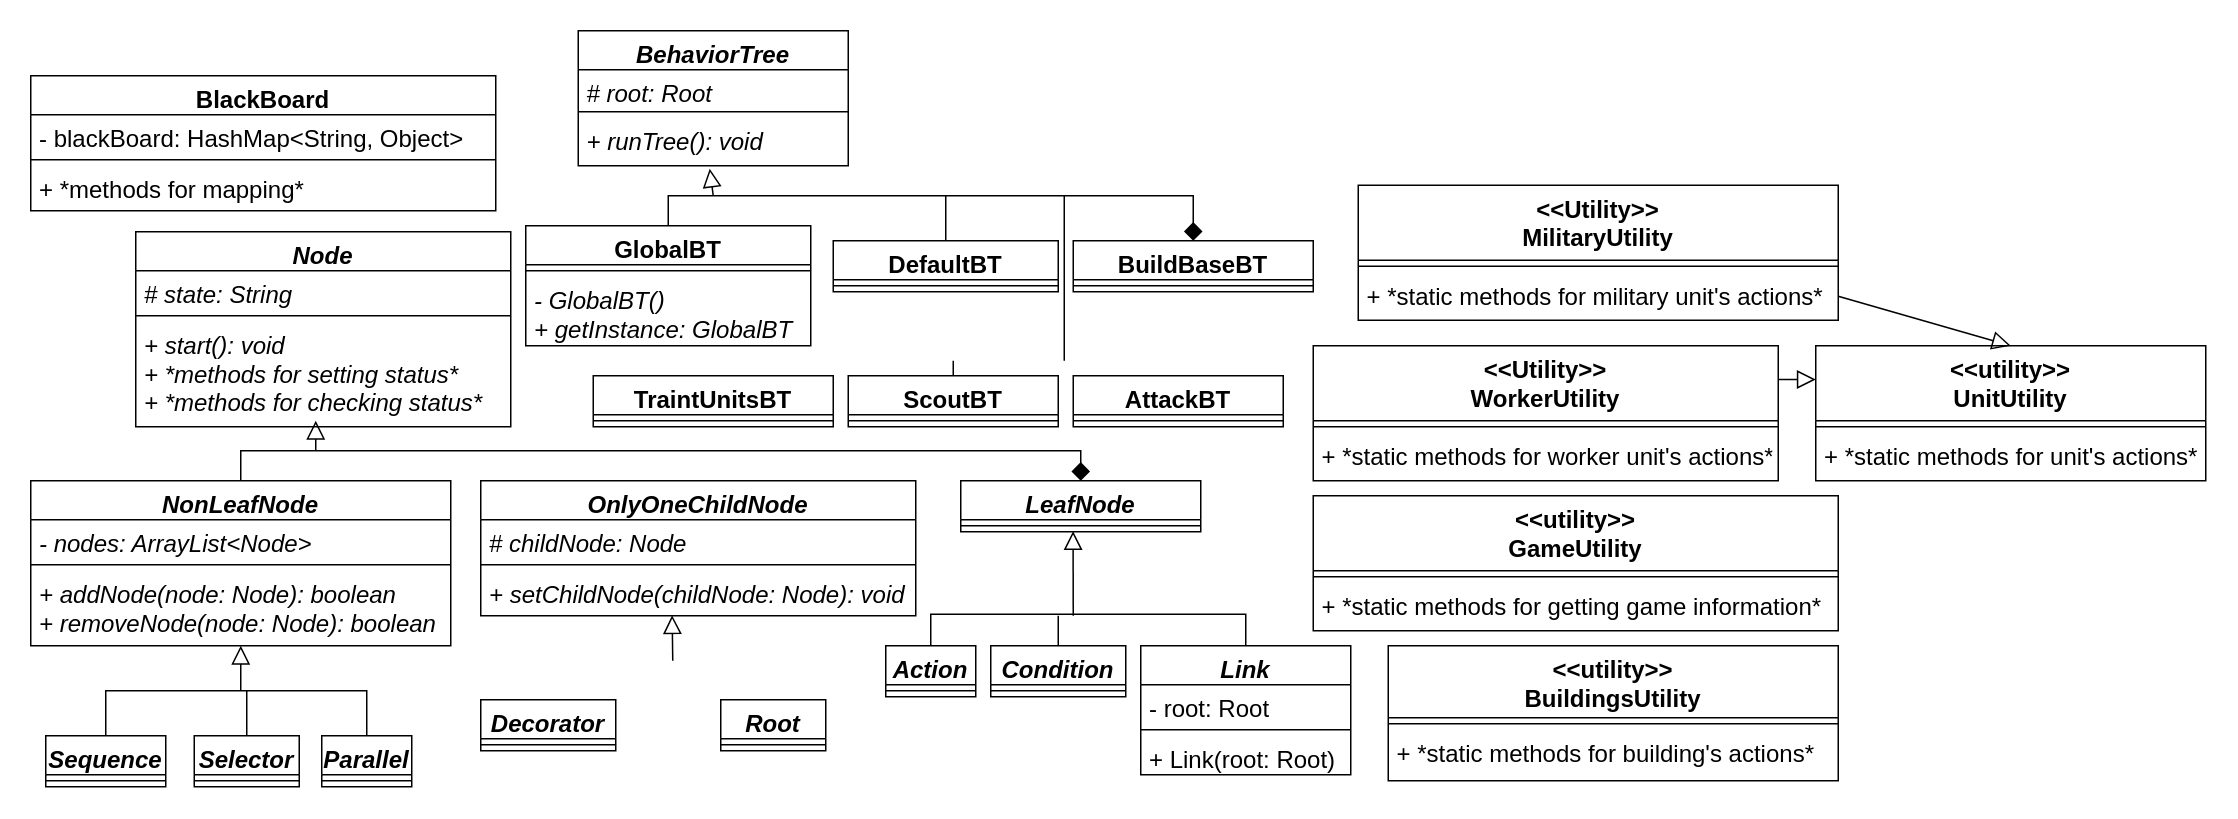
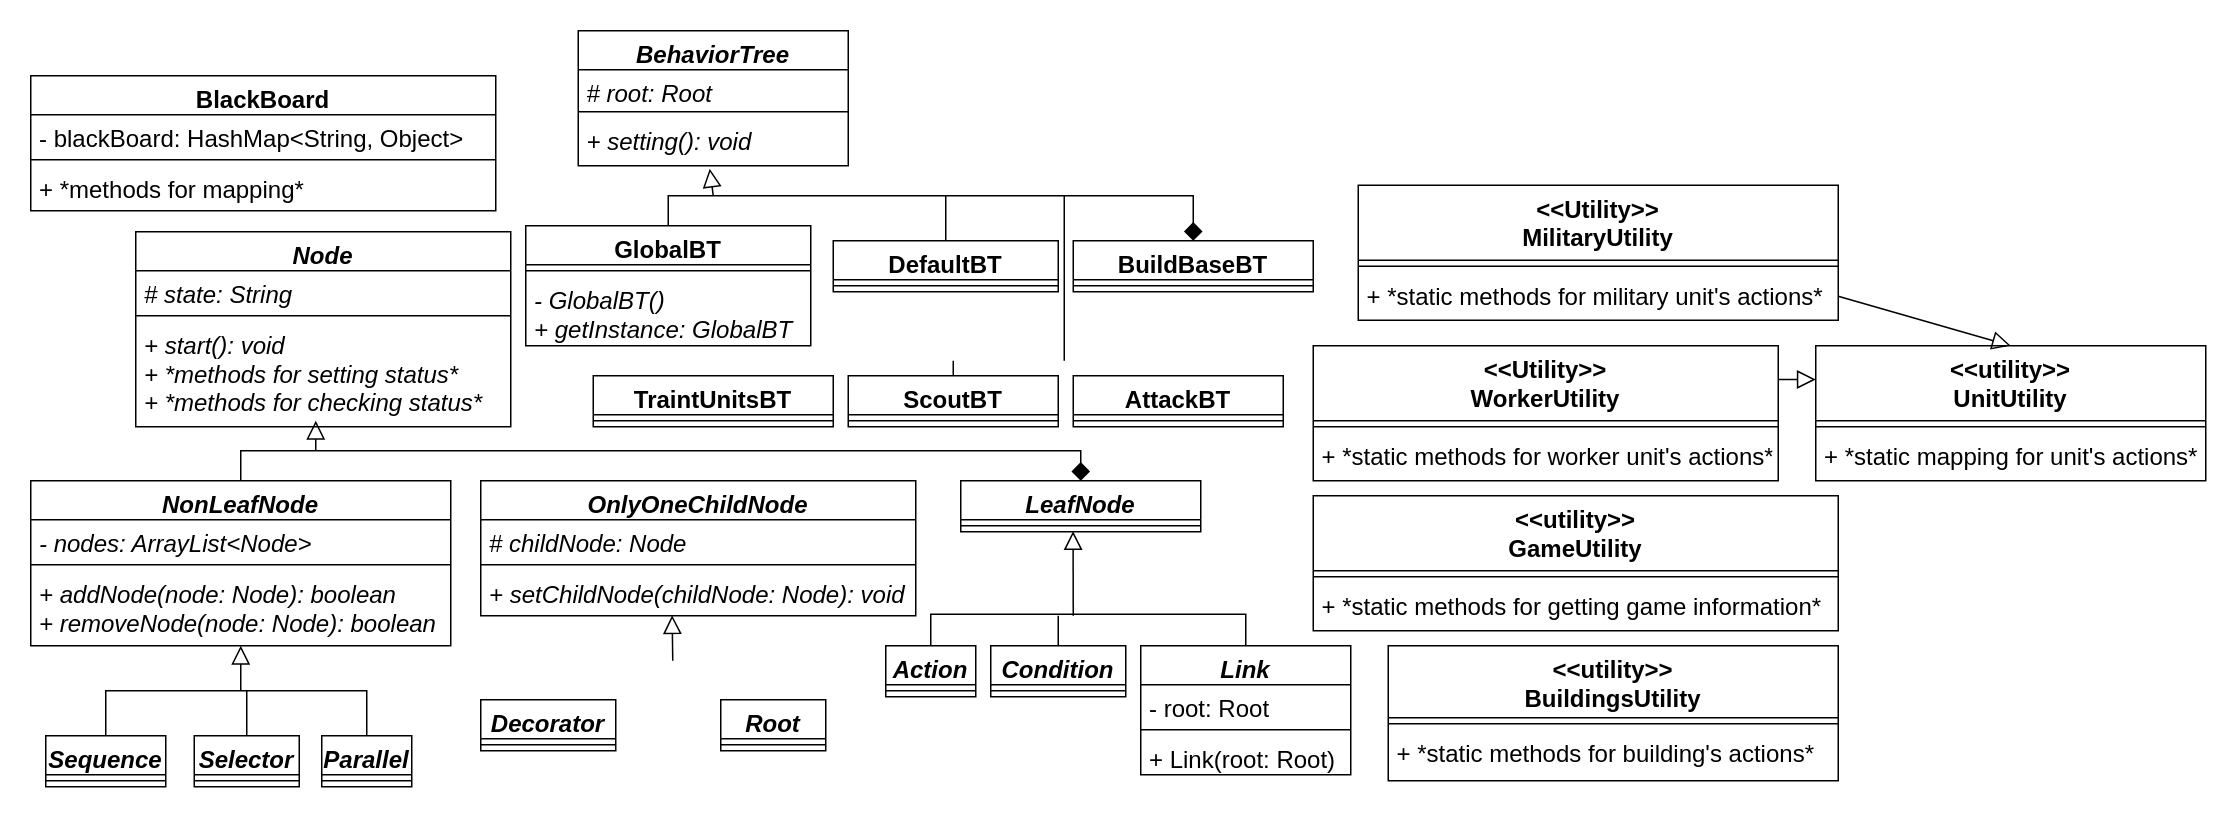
(688, 142) -> (685, 142)
(2045, 457) -> (2041, 457)
